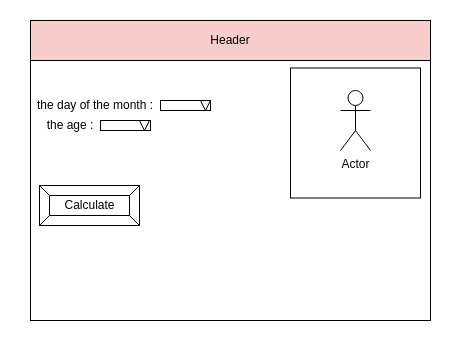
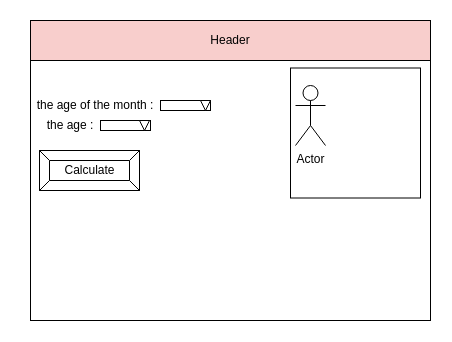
(96, 106) -> (96, 106)
(356, 121) -> (311, 116)
(90, 206) -> (90, 171)
